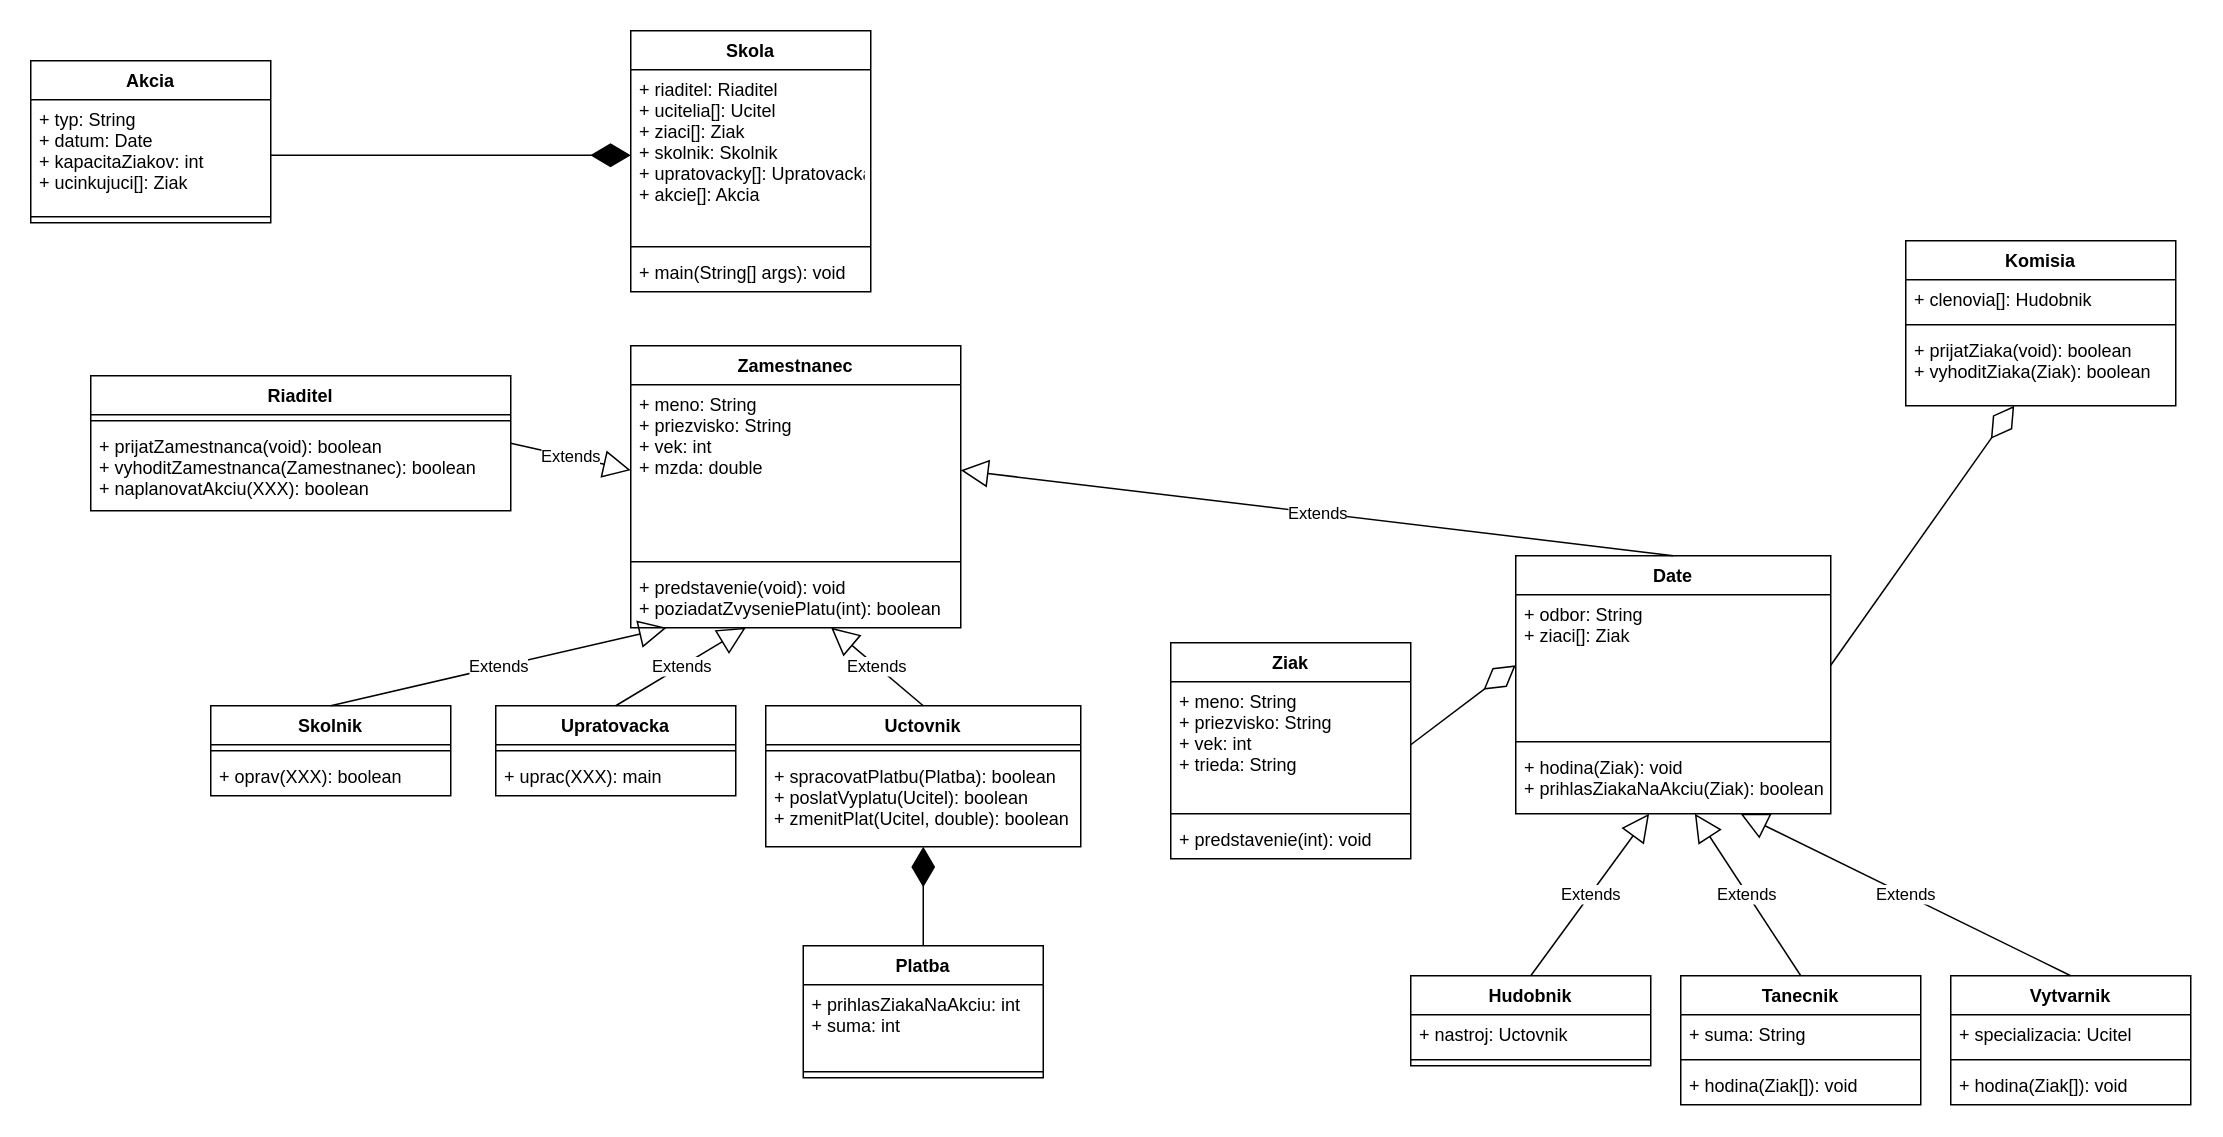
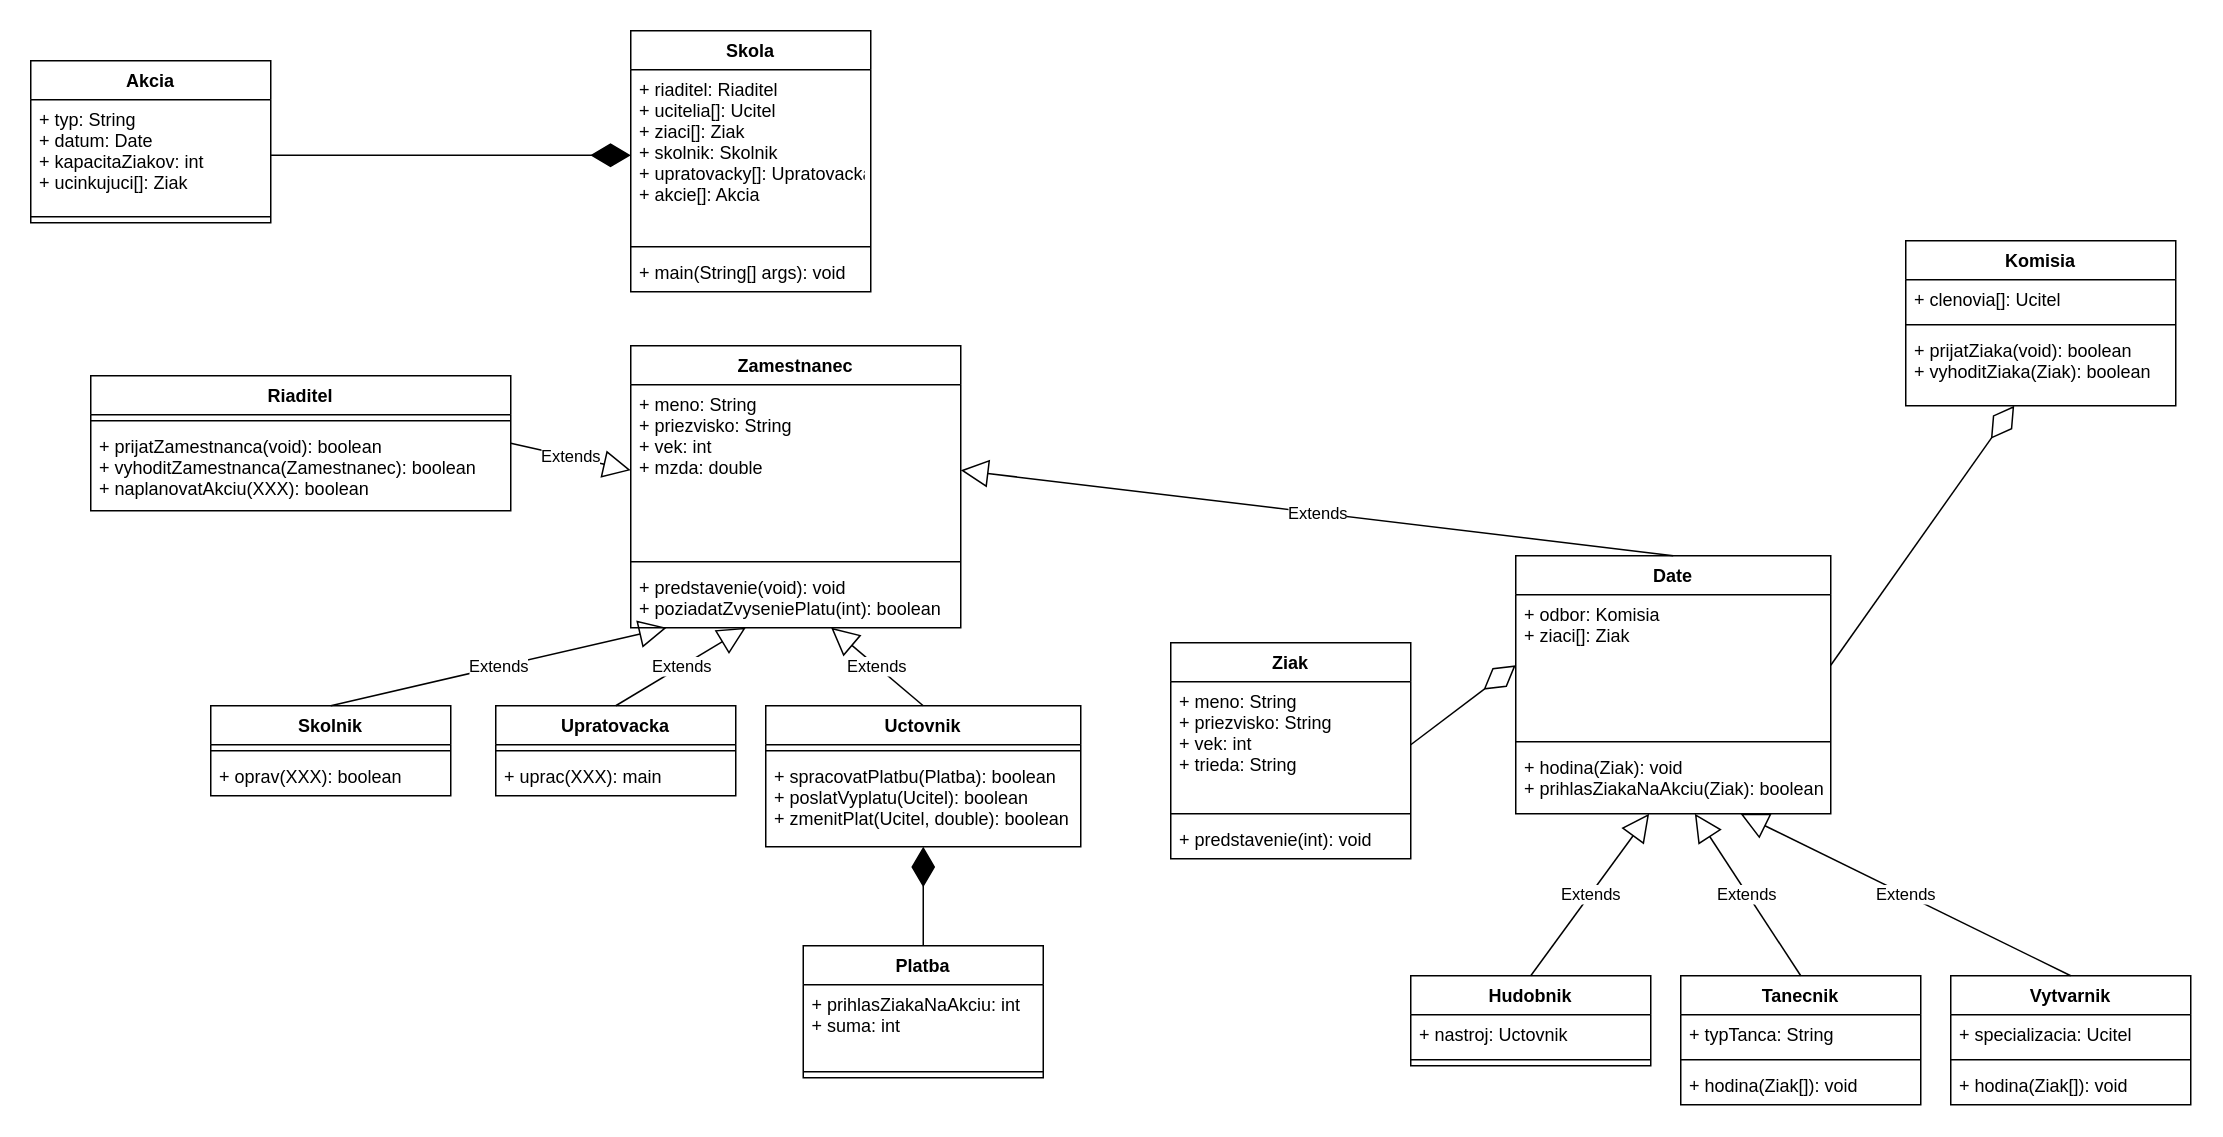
(2011, 300) -> (1998, 300)
(1590, 615) -> (1593, 615)
(1750, 1035) -> (1770, 1035)
